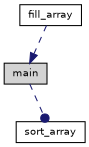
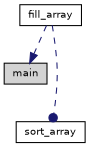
(36, 99) -> (57, 69)
